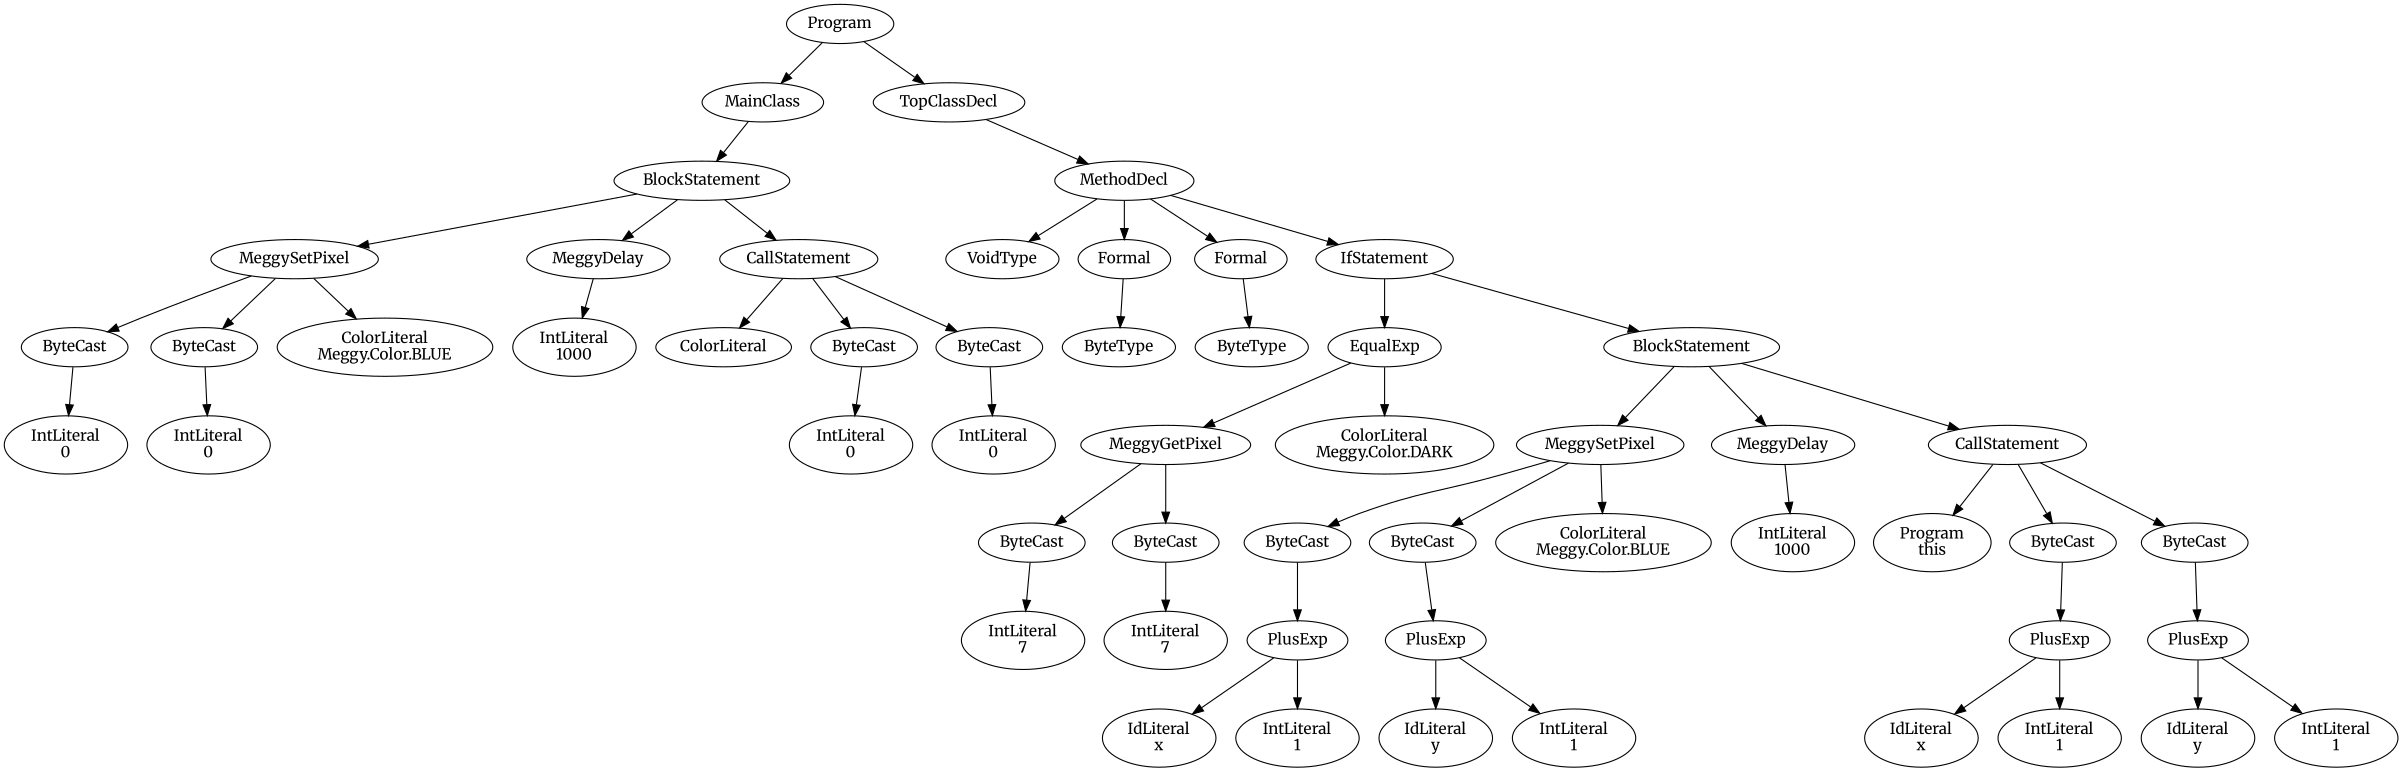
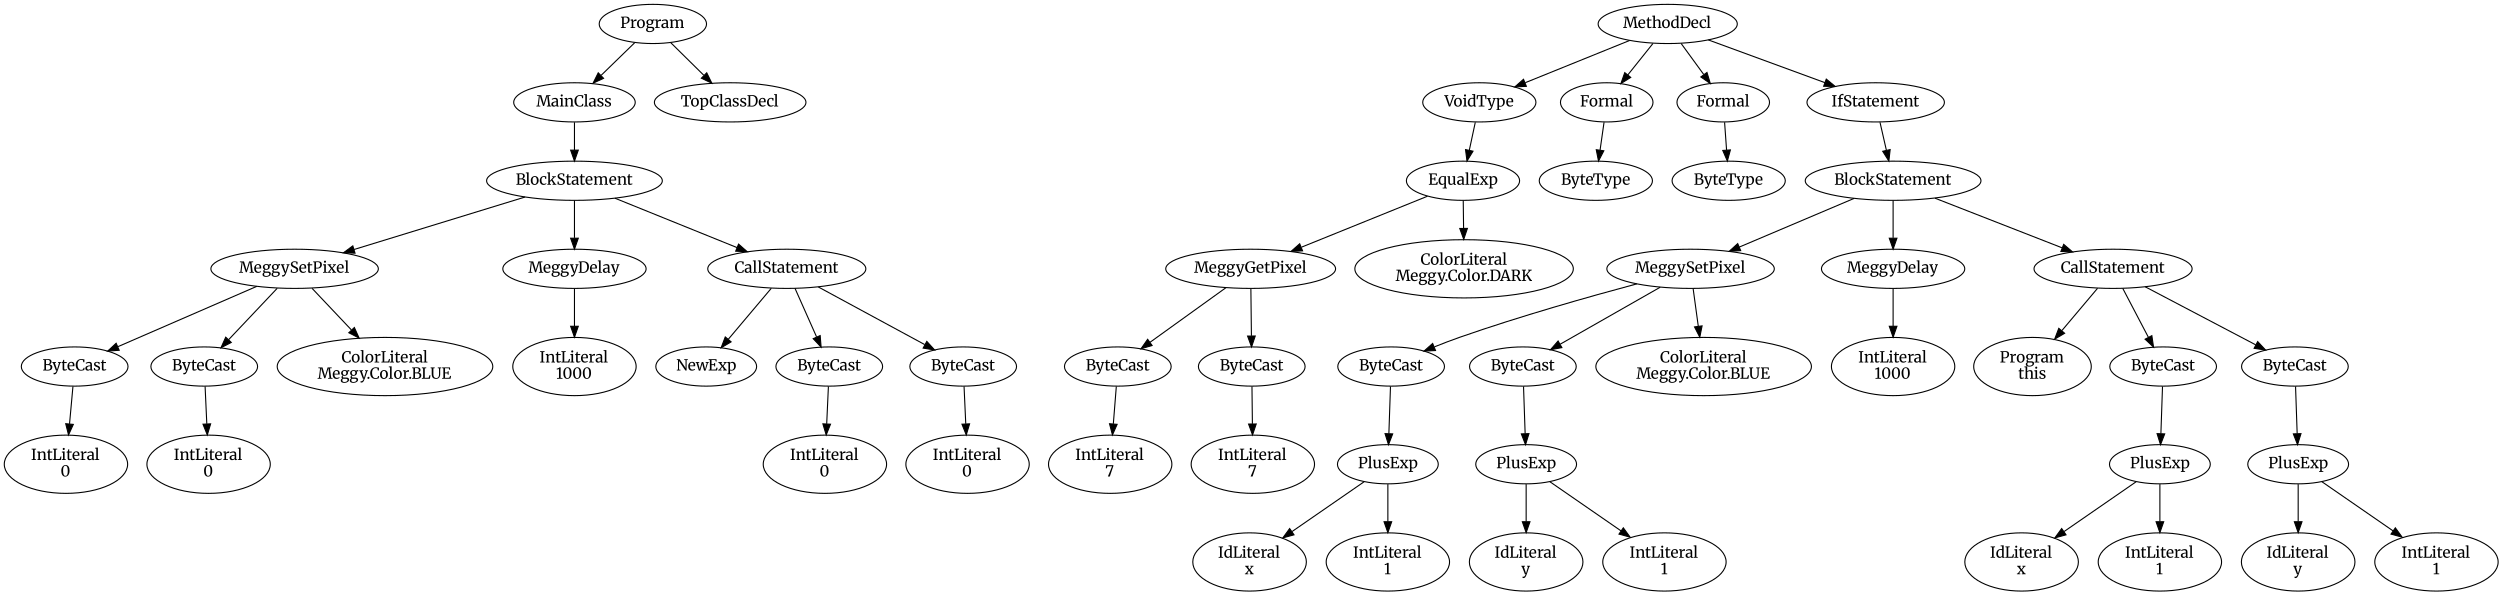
(1032, 140) -> none
(1385, 298) -> (1472, 136)
(724, 347) -> (706, 367)
